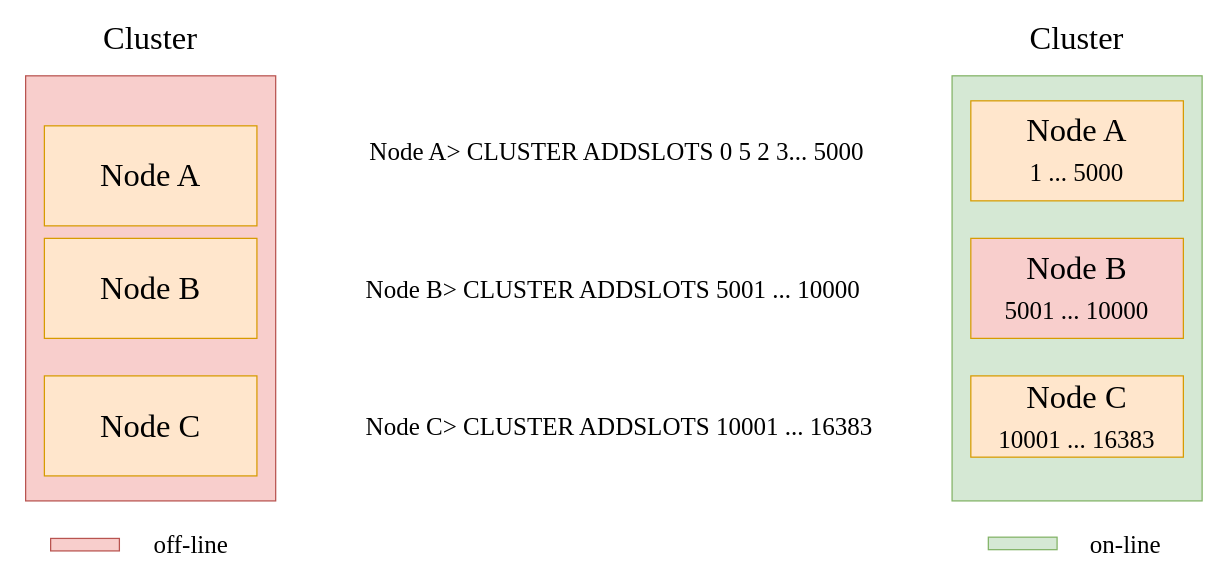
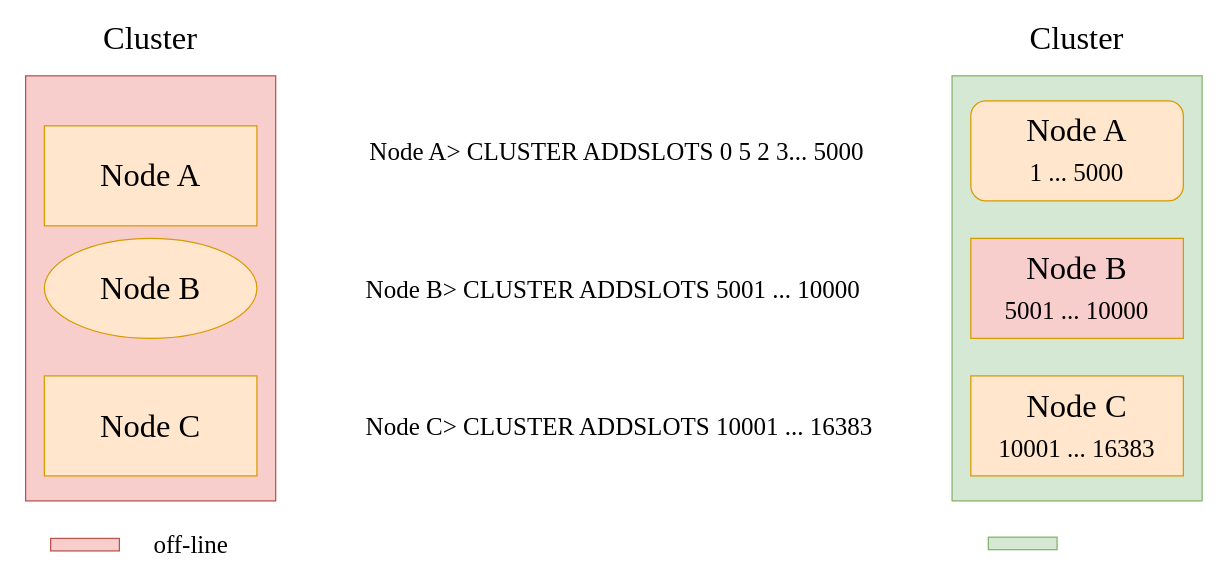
(1077, 151) -> (1077, 151)
(151, 288) -> (151, 288)
(1077, 416) -> (1077, 426)
(1126, 543) -> none
